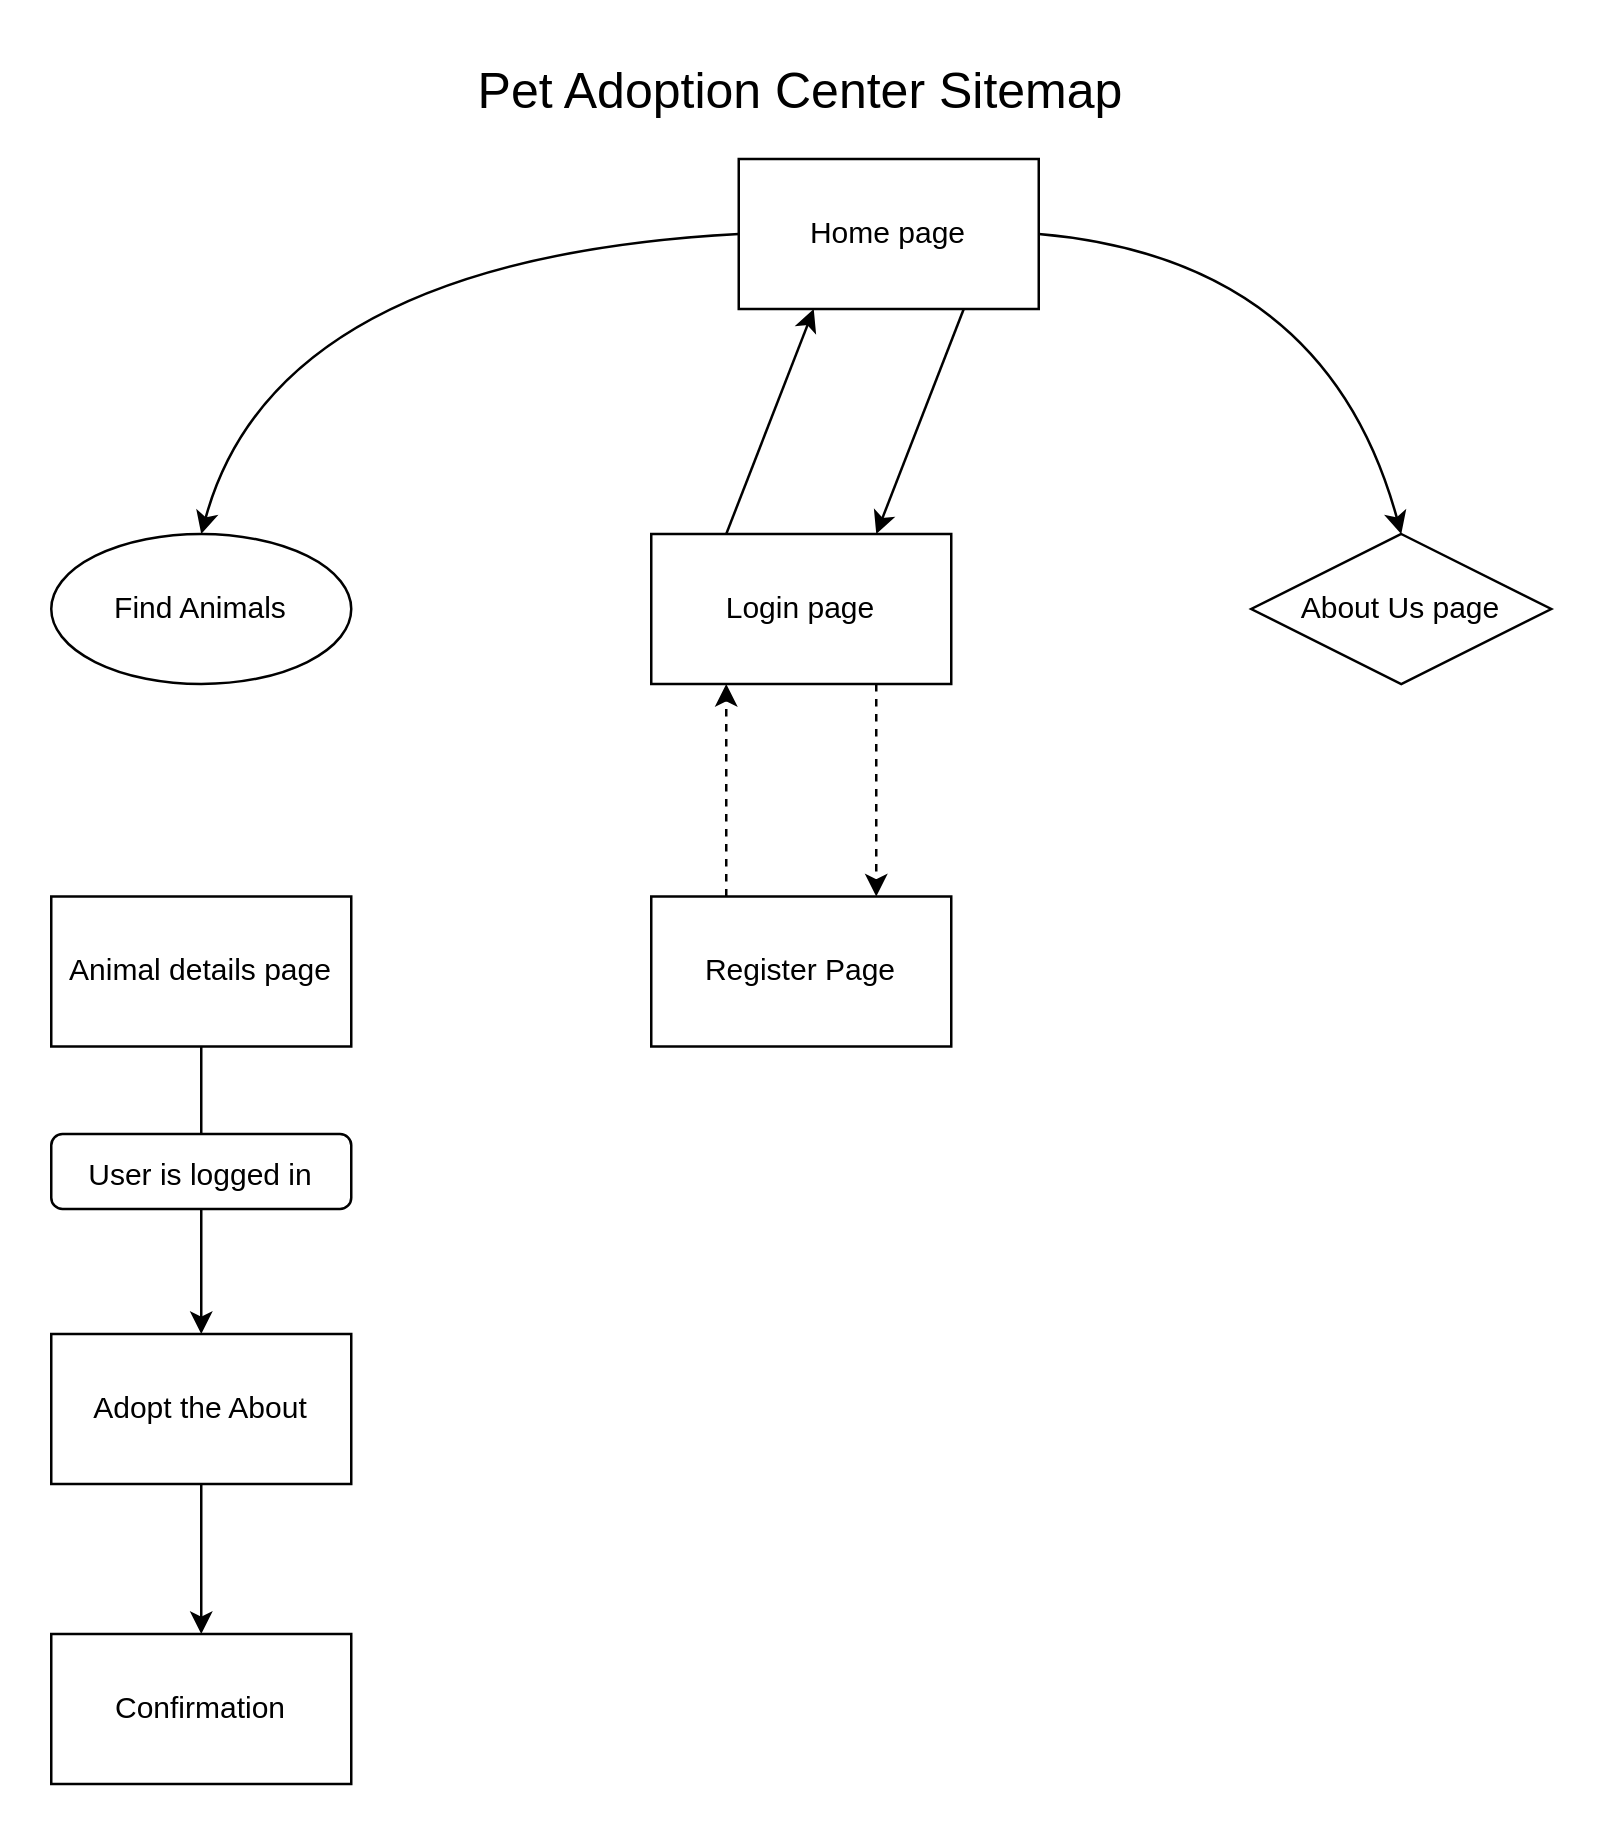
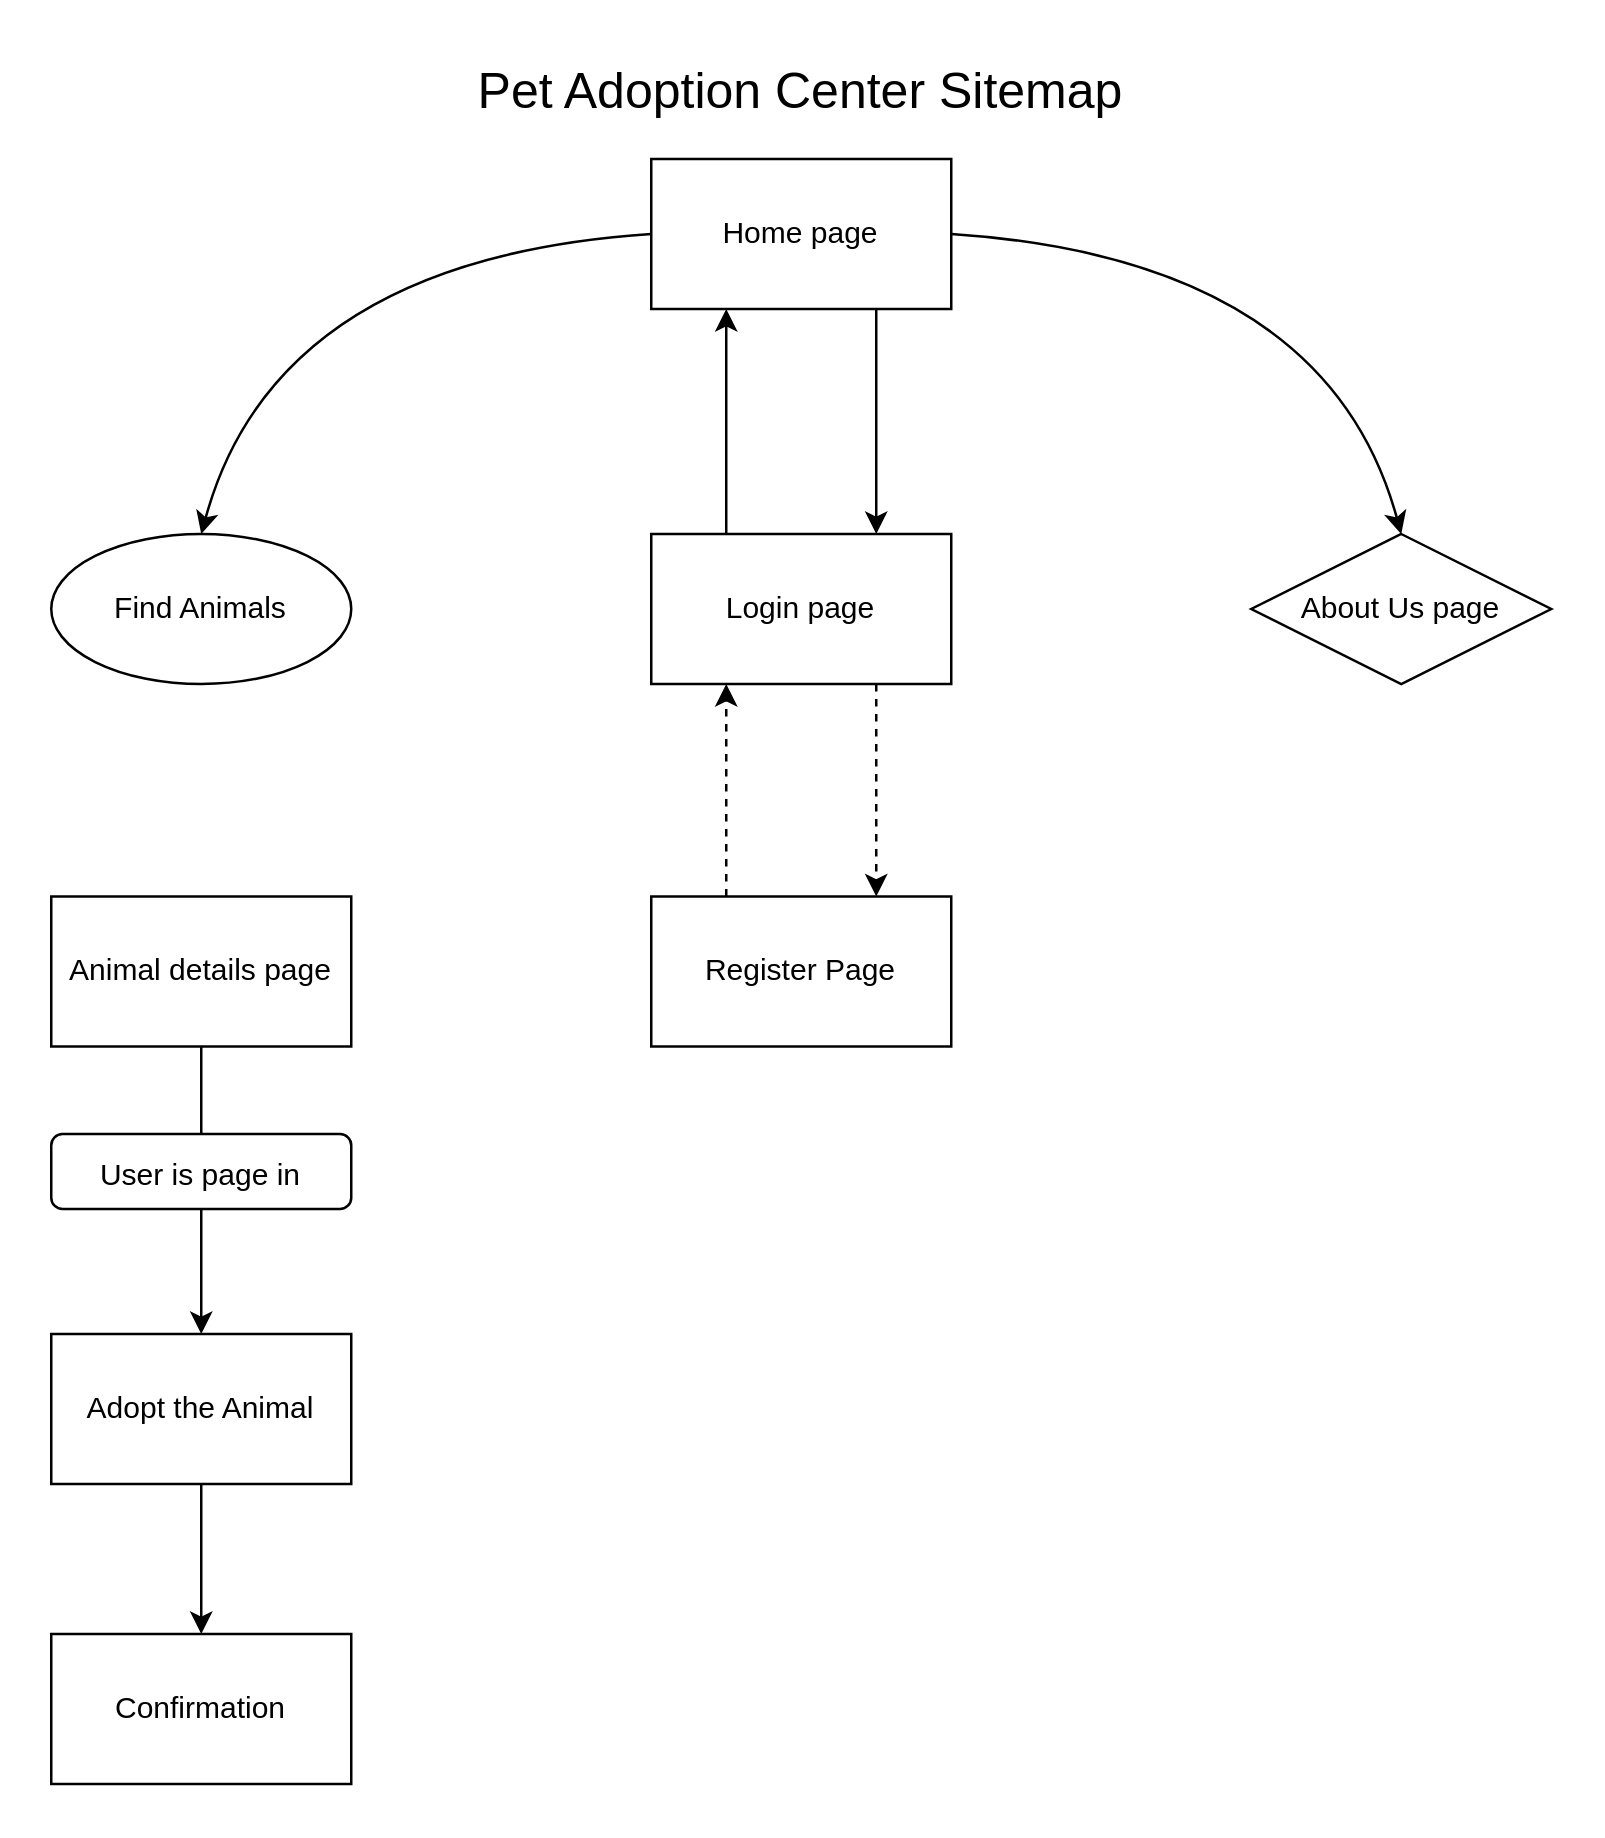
(889, 234) -> (801, 234)
(201, 1171) -> (201, 1171)
(201, 1409) -> (201, 1409)
